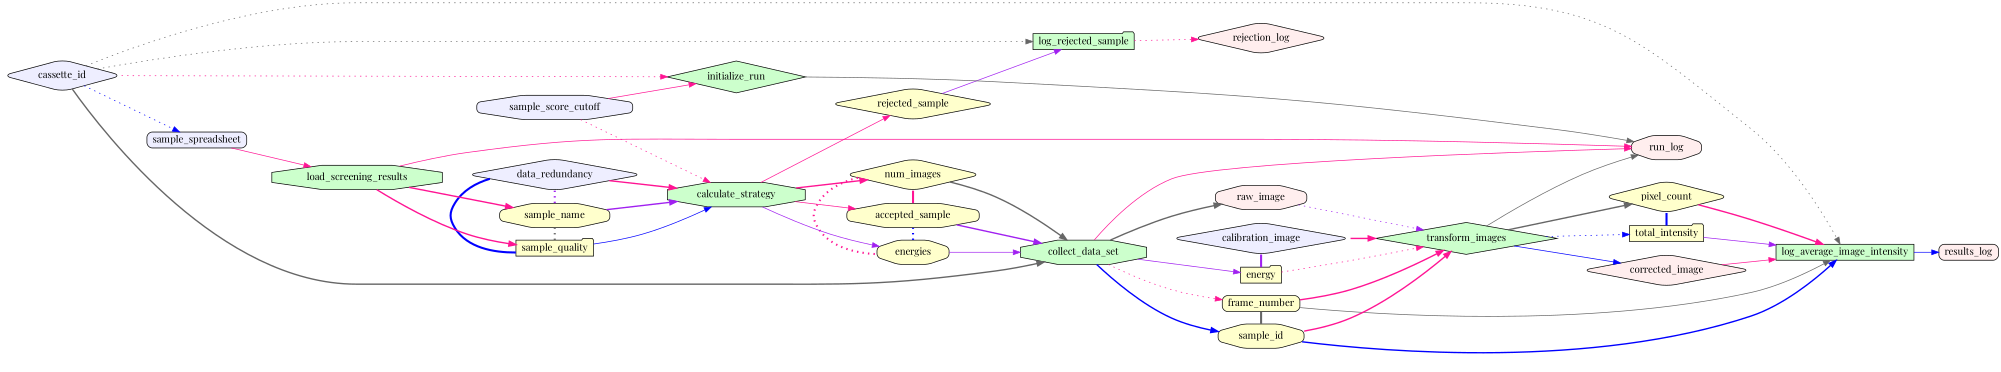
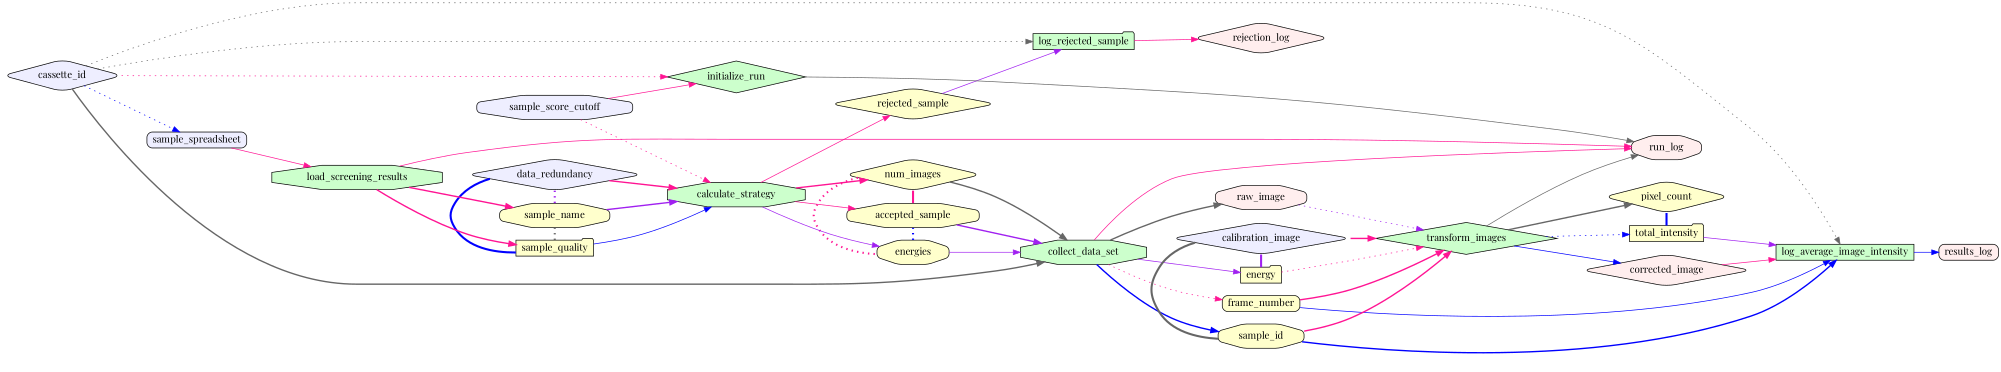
(1163, 40) -> (1163, 40)
(1758, 222) -> none
(1566, 315) -> (1566, 315)
(1261, 318) -> (1154, 301)
